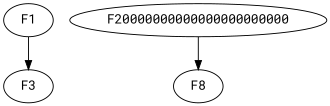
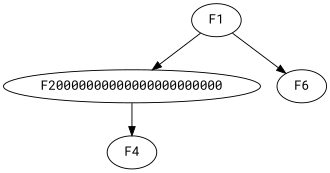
none -> (180, 49)
(28, 86) -> (302, 86)
(198, 86) -> (132, 152)
